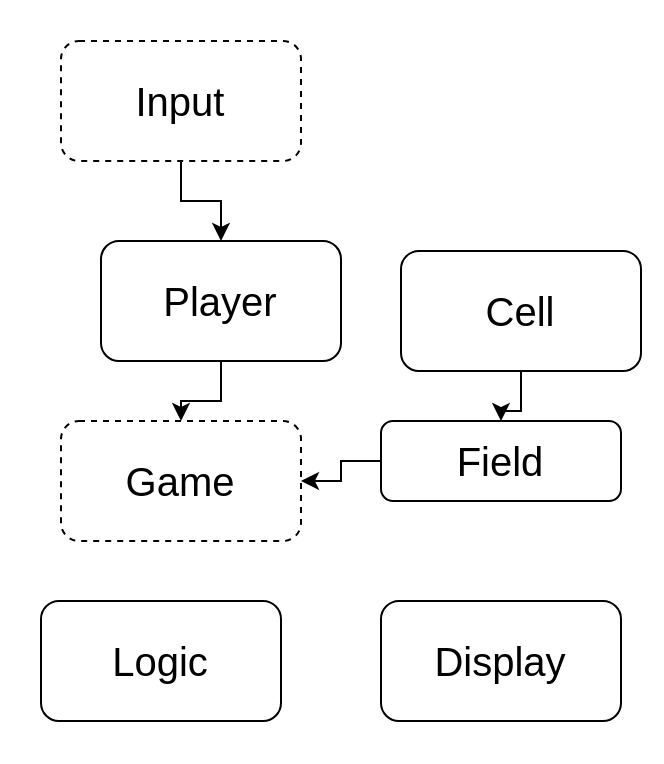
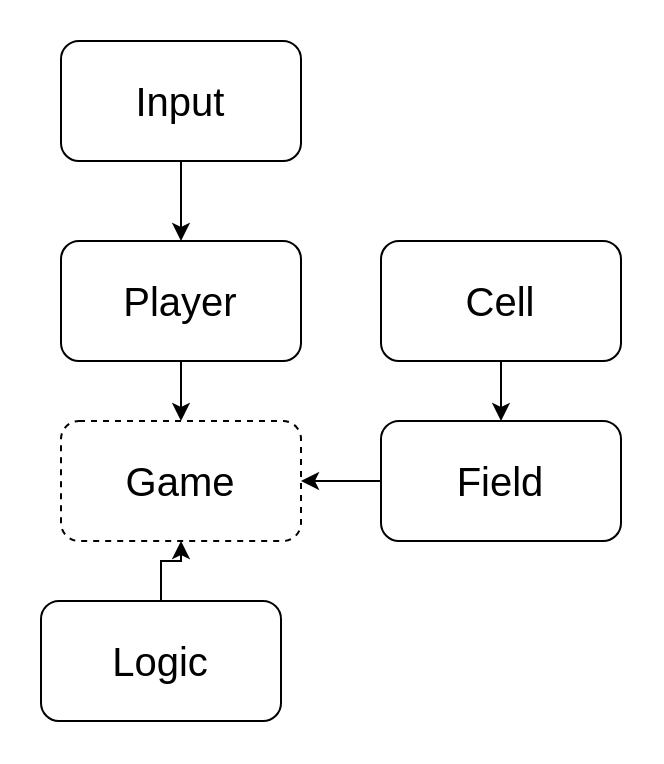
(181, 101) -> (181, 101)
(221, 301) -> (181, 301)
(521, 311) -> (501, 301)
(501, 461) -> (501, 481)
none -> (161, 568)
(501, 661) -> none
